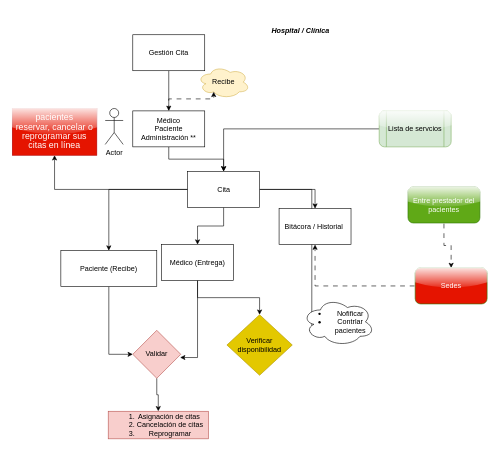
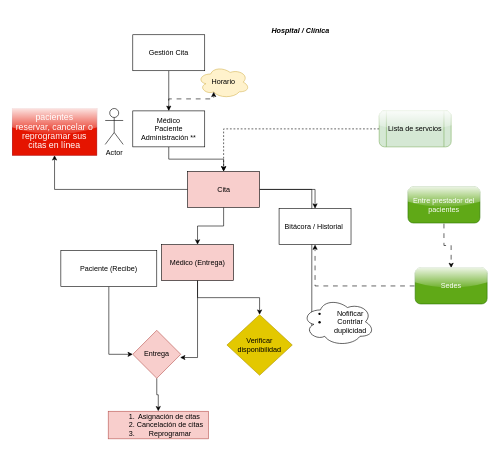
(224, 82) -> (224, 82)
(287, 129) -> (287, 129)
(224, 189) -> (224, 189)
(109, 245) -> none
(198, 263) -> (198, 263)
(452, 286) -> (452, 286)
(339, 322) -> (339, 322)
(157, 354) -> (157, 354)
